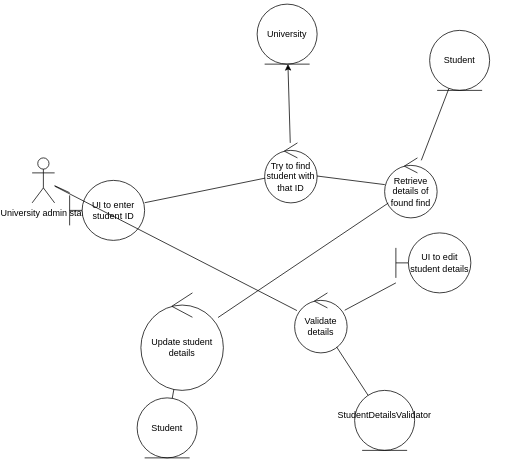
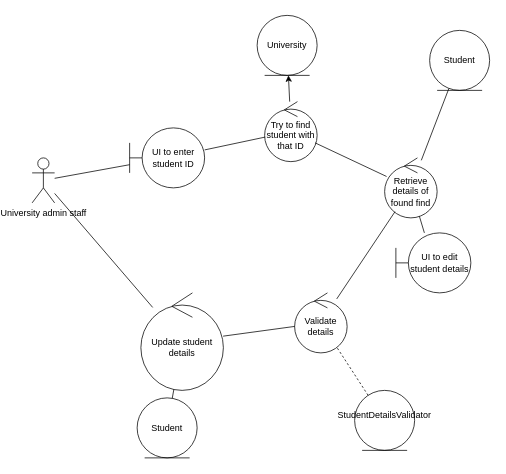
(287, 34) -> (287, 45)
(291, 173) -> (291, 132)
(107, 210) -> (167, 158)
none -> (421, 224)
(176, 248) -> (103, 250)
(302, 261) -> (259, 331)
(370, 297) -> (366, 255)
(352, 372) -> (352, 372)
